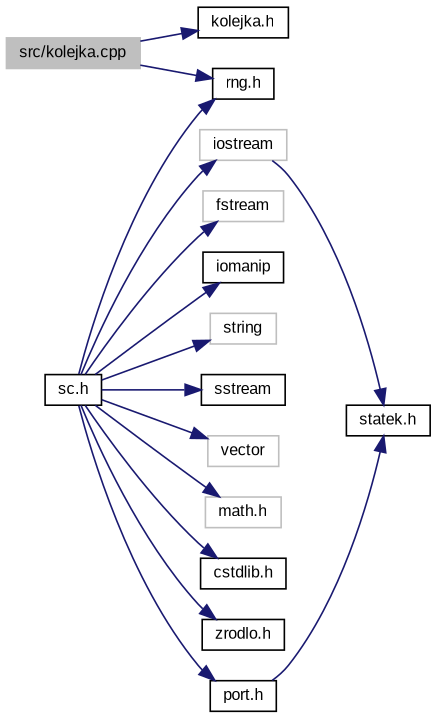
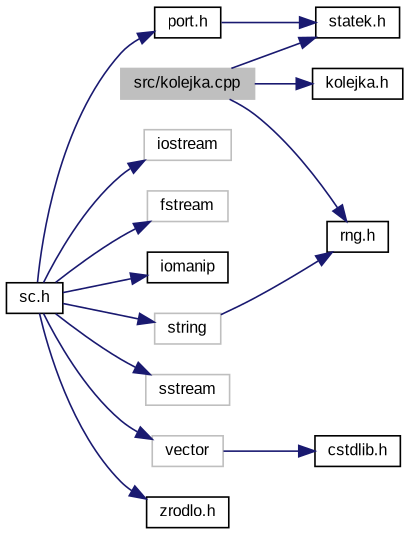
(127, 235) -> (270, 289)
(341, 267) -> (266, 56)
(243, 390) -> (188, 390)
(141, 480) -> (261, 451)
(243, 512) -> none
